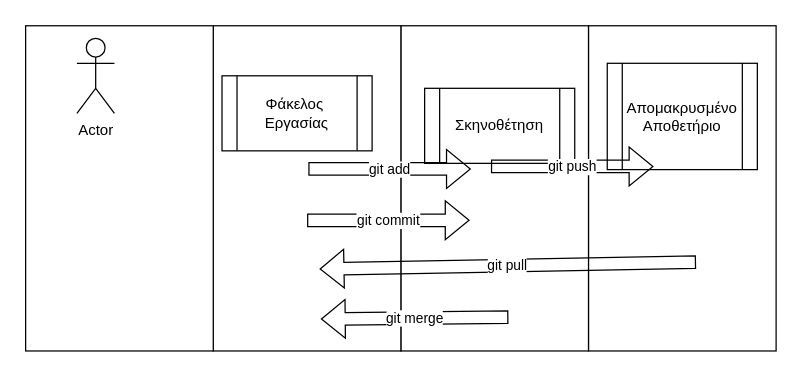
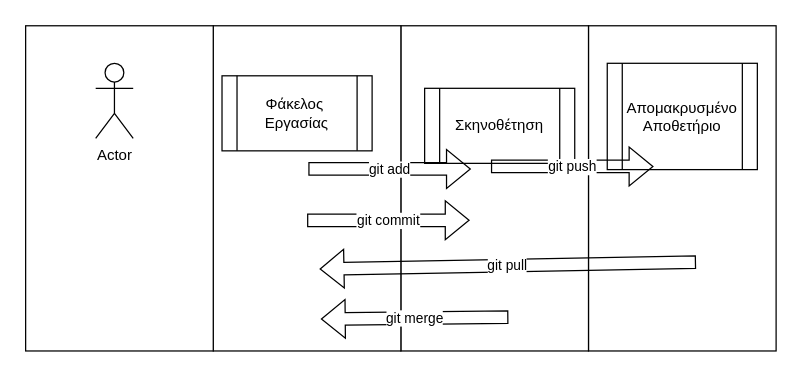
(96, 76) -> (114, 101)
